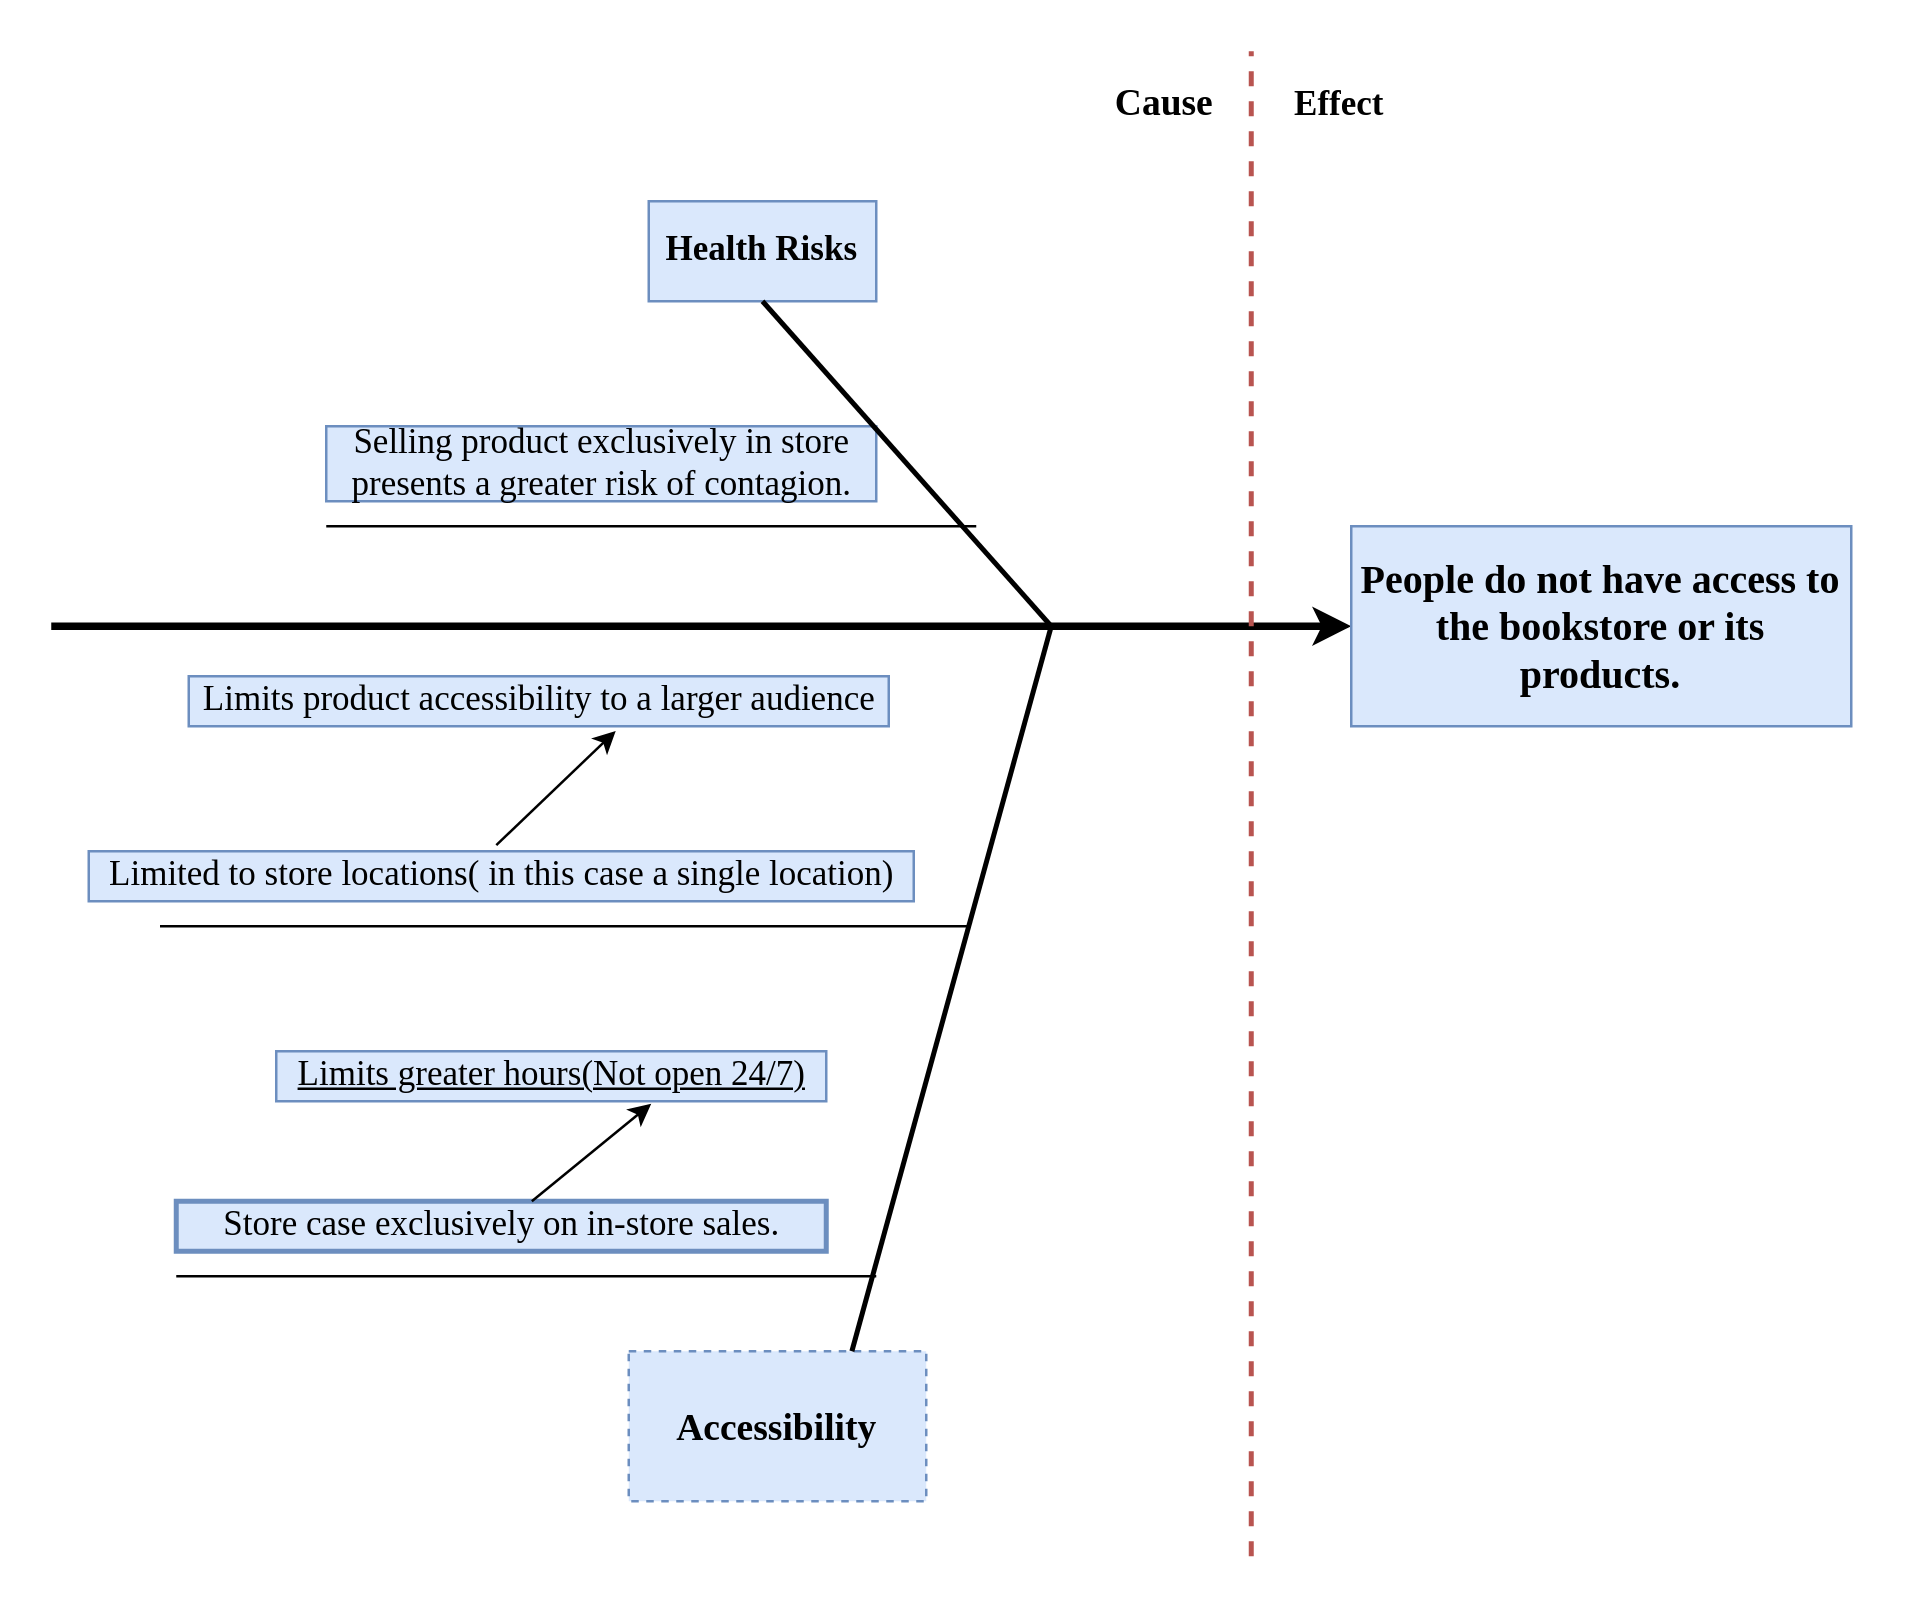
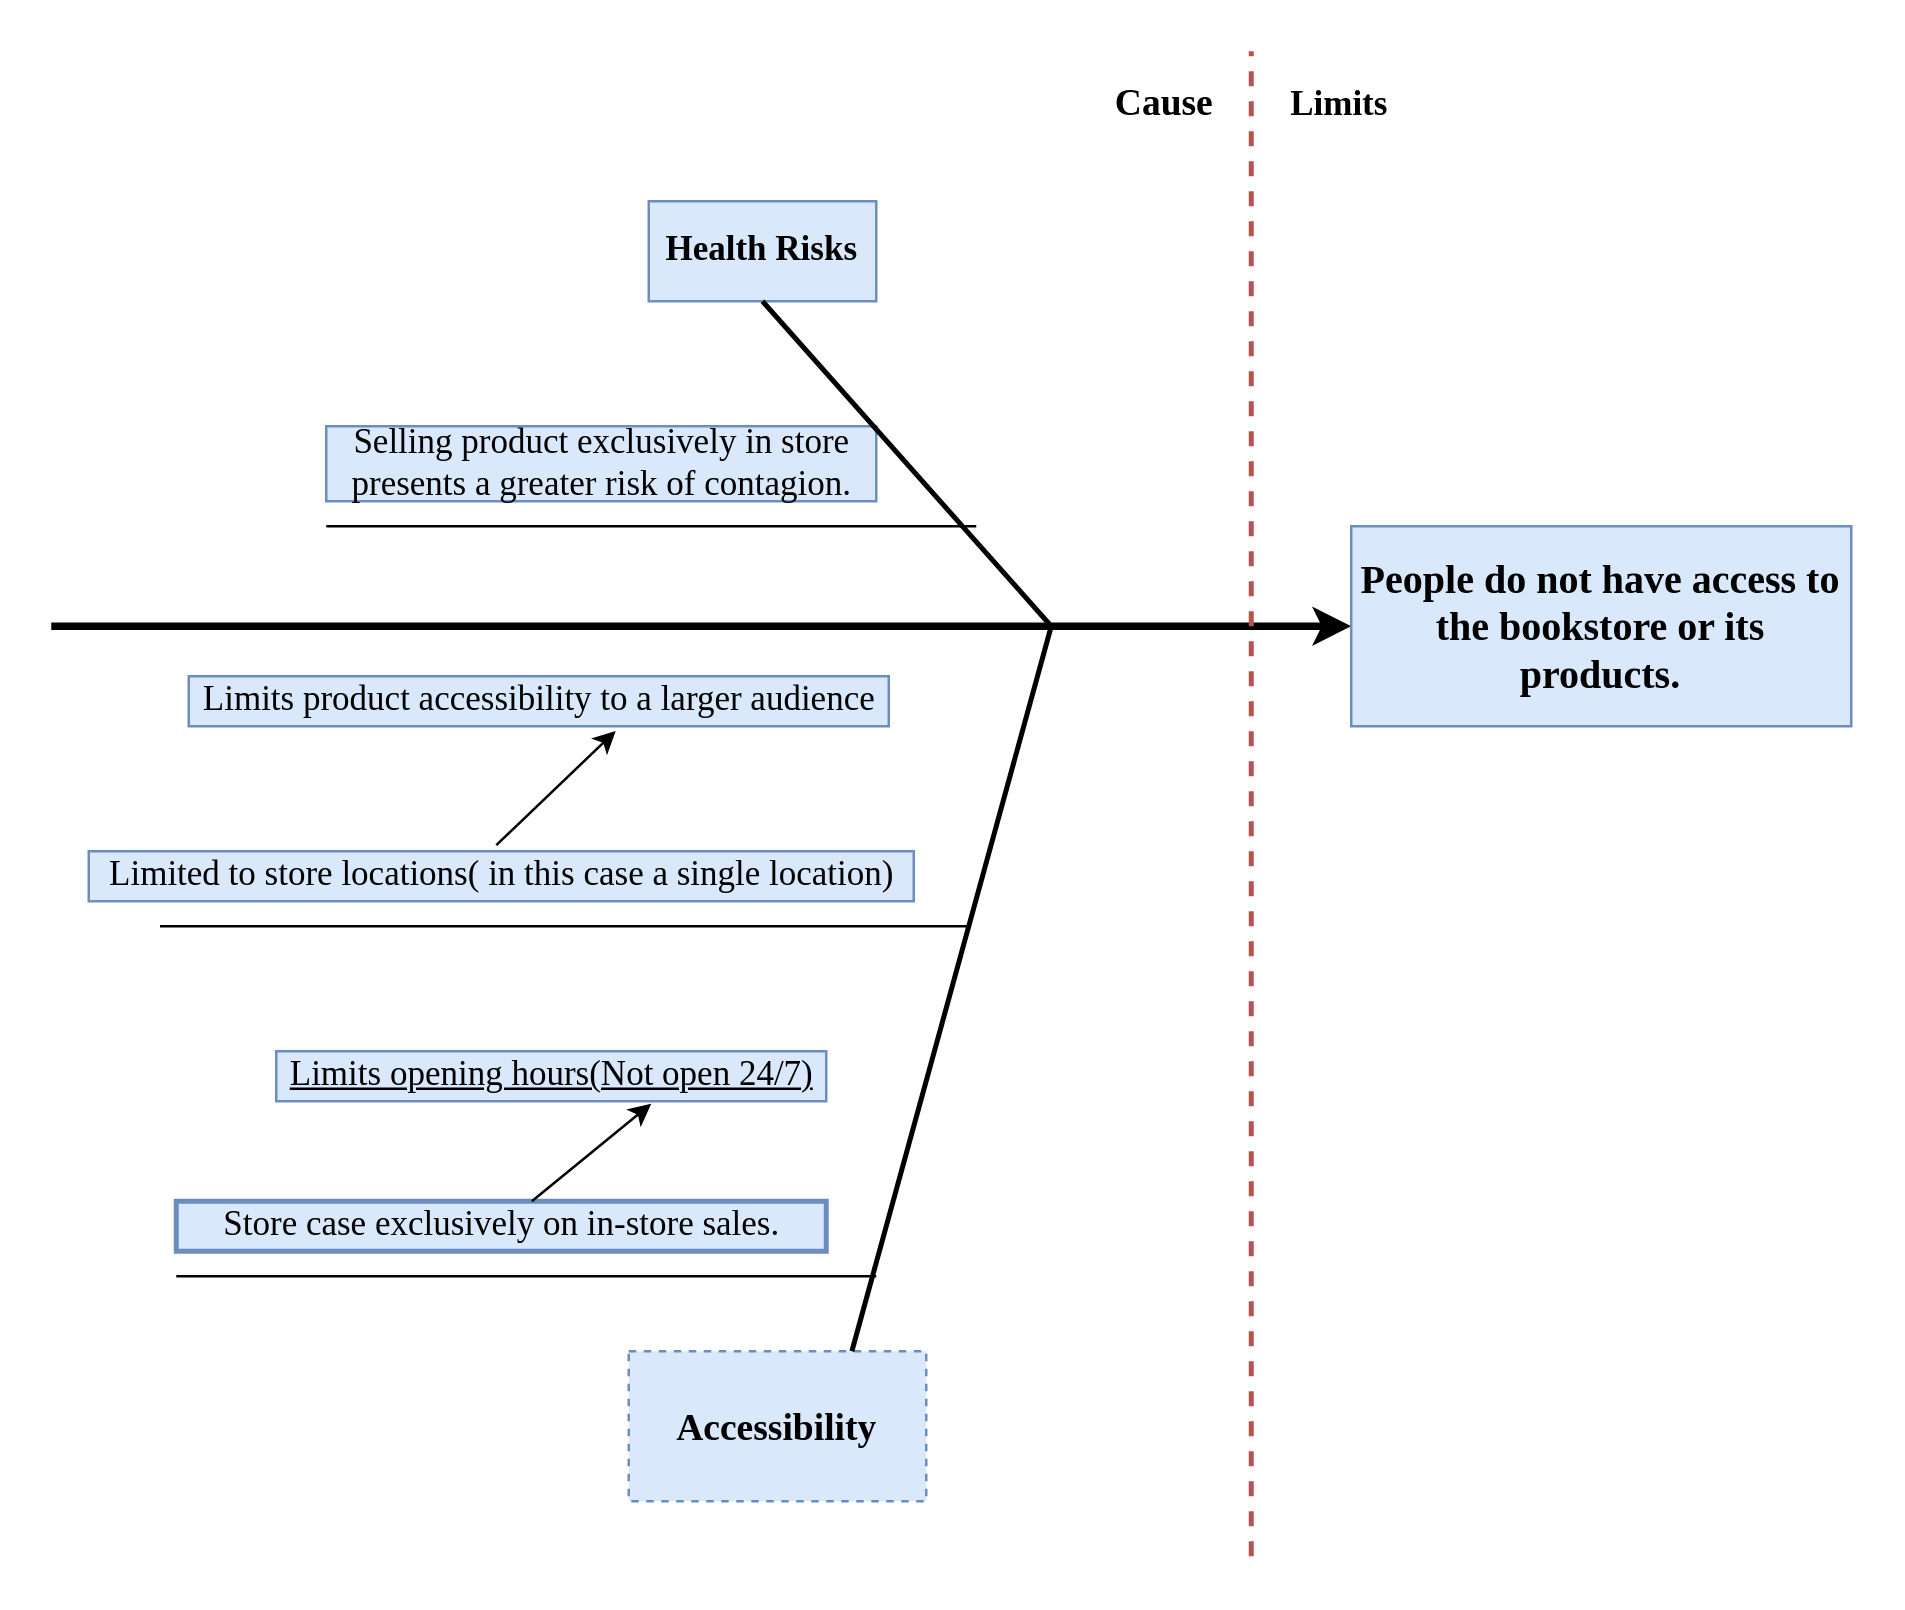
(1340, 106) -> (1340, 106)
(553, 1076) -> (553, 1076)
